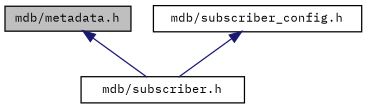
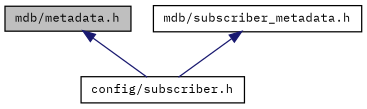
(258, 19) -> (258, 19)
(163, 90) -> (163, 90)
